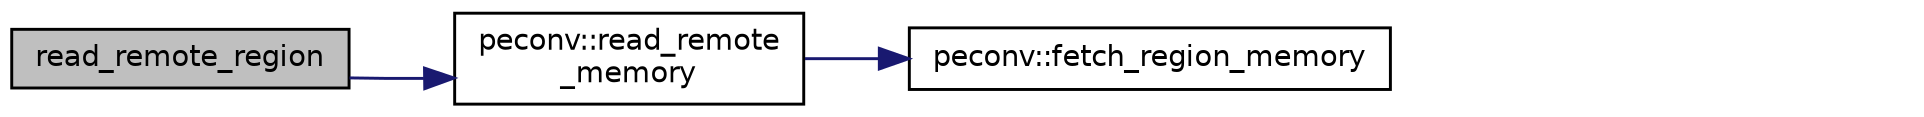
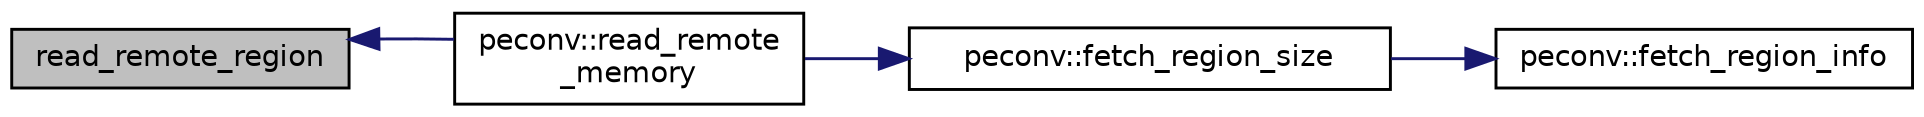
(1150, 59) -> (1150, 59)
none -> (1704, 59)
(387, 78) -> (417, 39)
